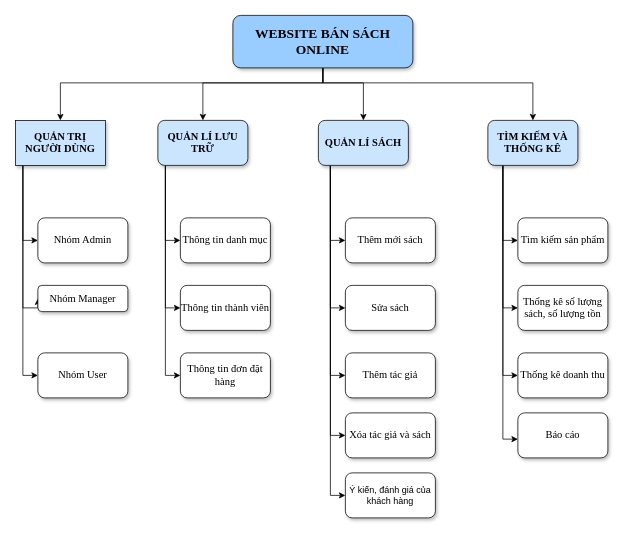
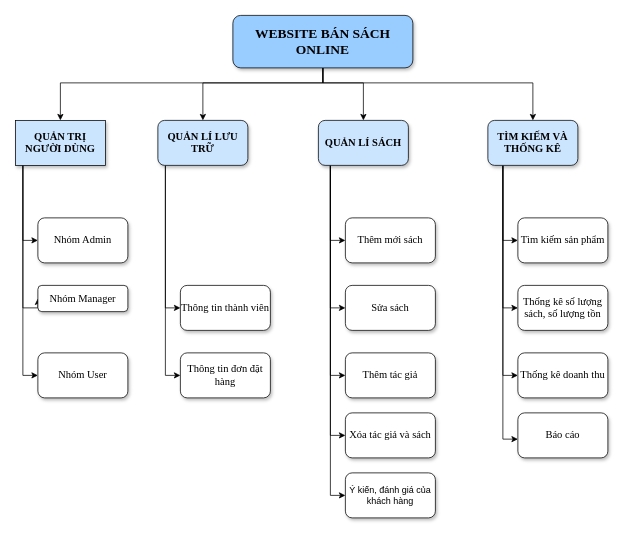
(172, 240) -> none
(225, 240) -> none
